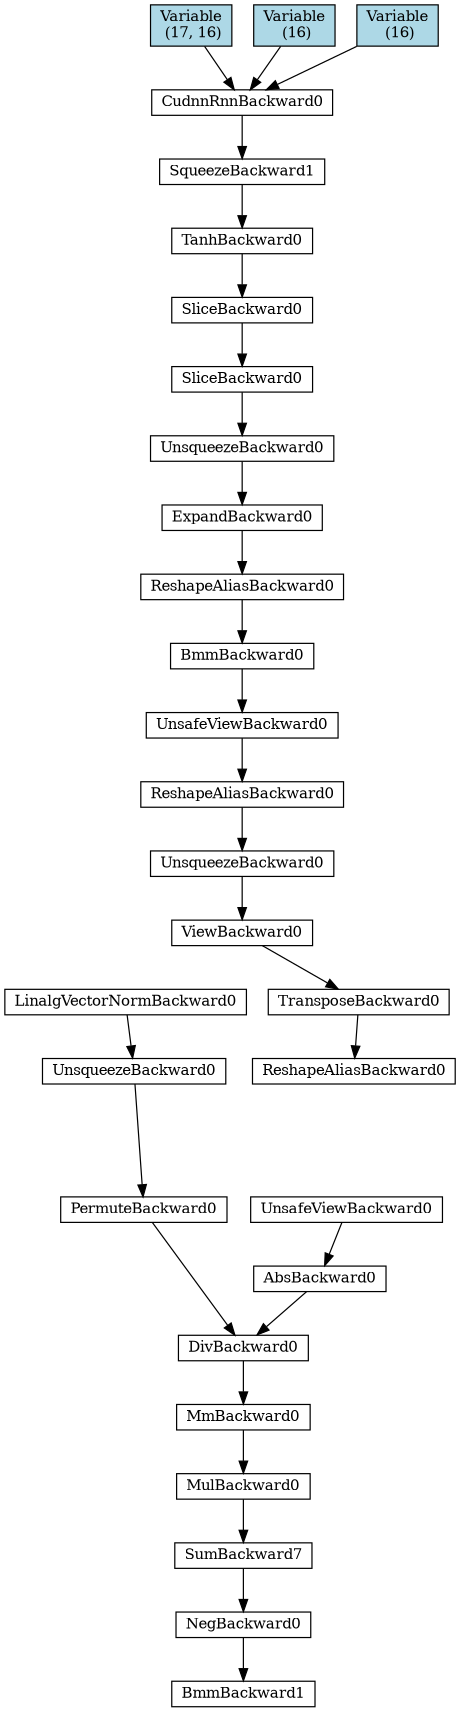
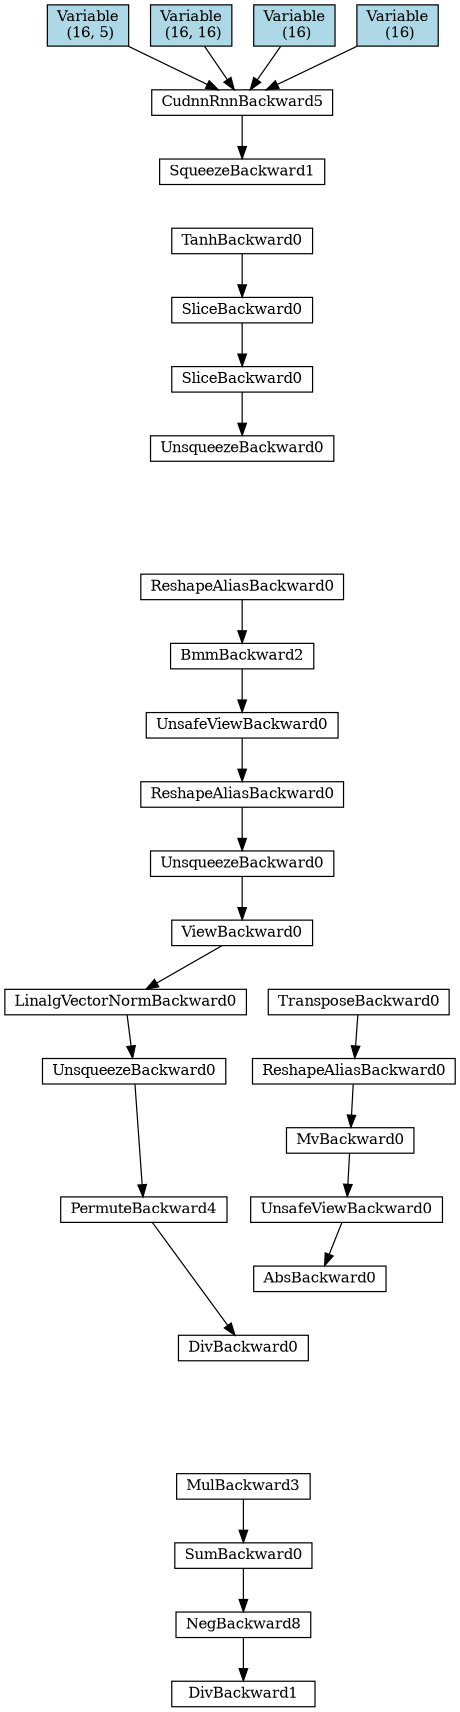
none -> (88, 25)
(191, 25) -> (191, 25)
(242, 103) -> (242, 103)
(242, 200) -> none
(242, 518) -> none
(242, 656) -> (242, 656)
(295, 964) -> (189, 964)
none -> (350, 1140)
(144, 1210) -> (144, 1210)
(286, 1309) -> none
(243, 1417) -> none
(243, 1486) -> (243, 1486)
(243, 1556) -> (243, 1556)
(243, 1625) -> (243, 1625)
(243, 1694) -> (243, 1694)
